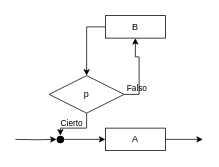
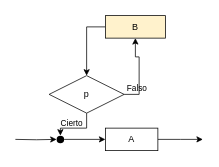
(135, 27) -> (135, 27)
(135, 139) -> (132, 139)
